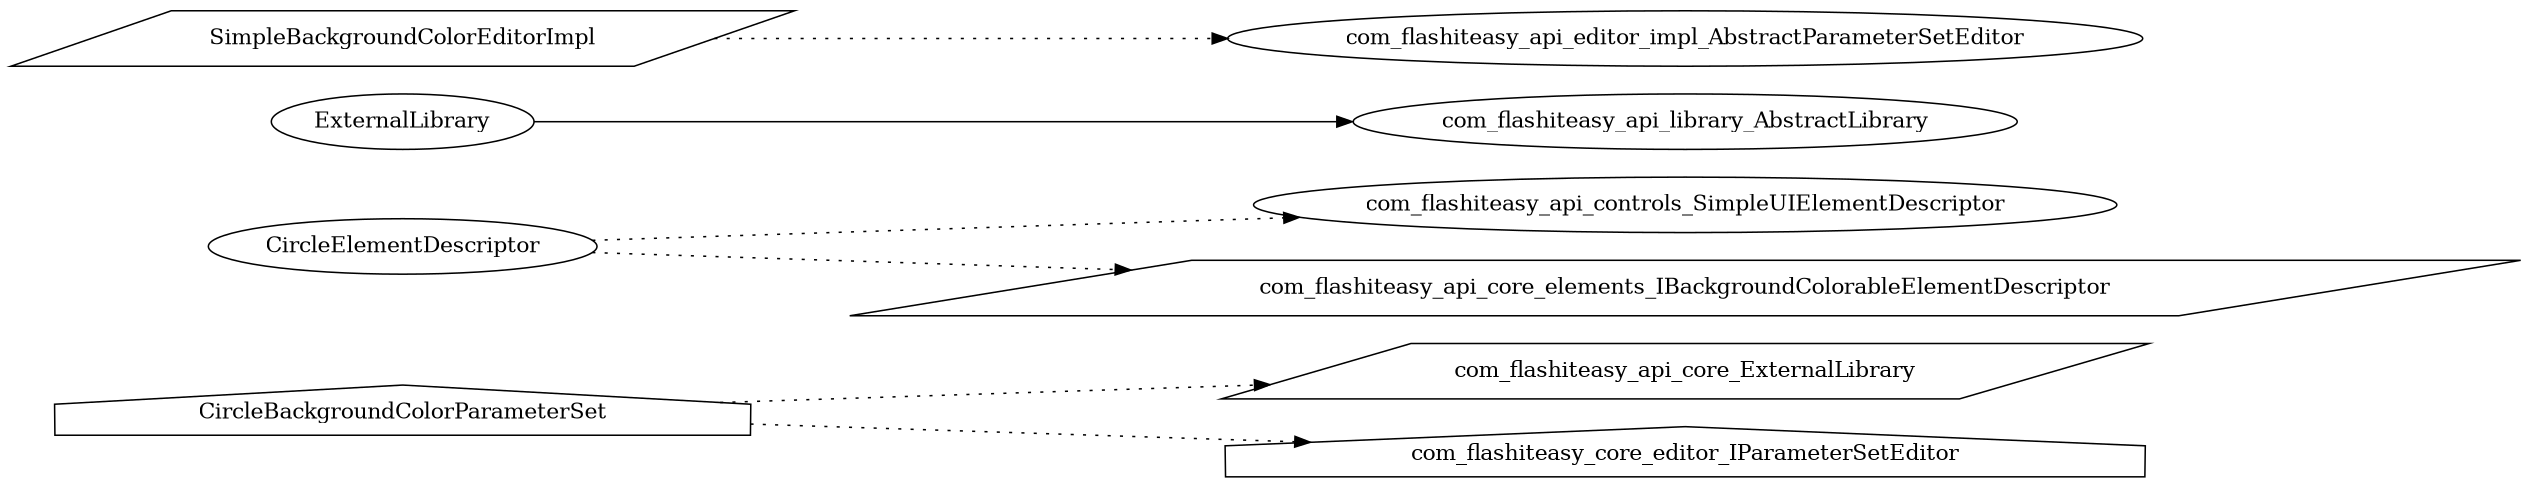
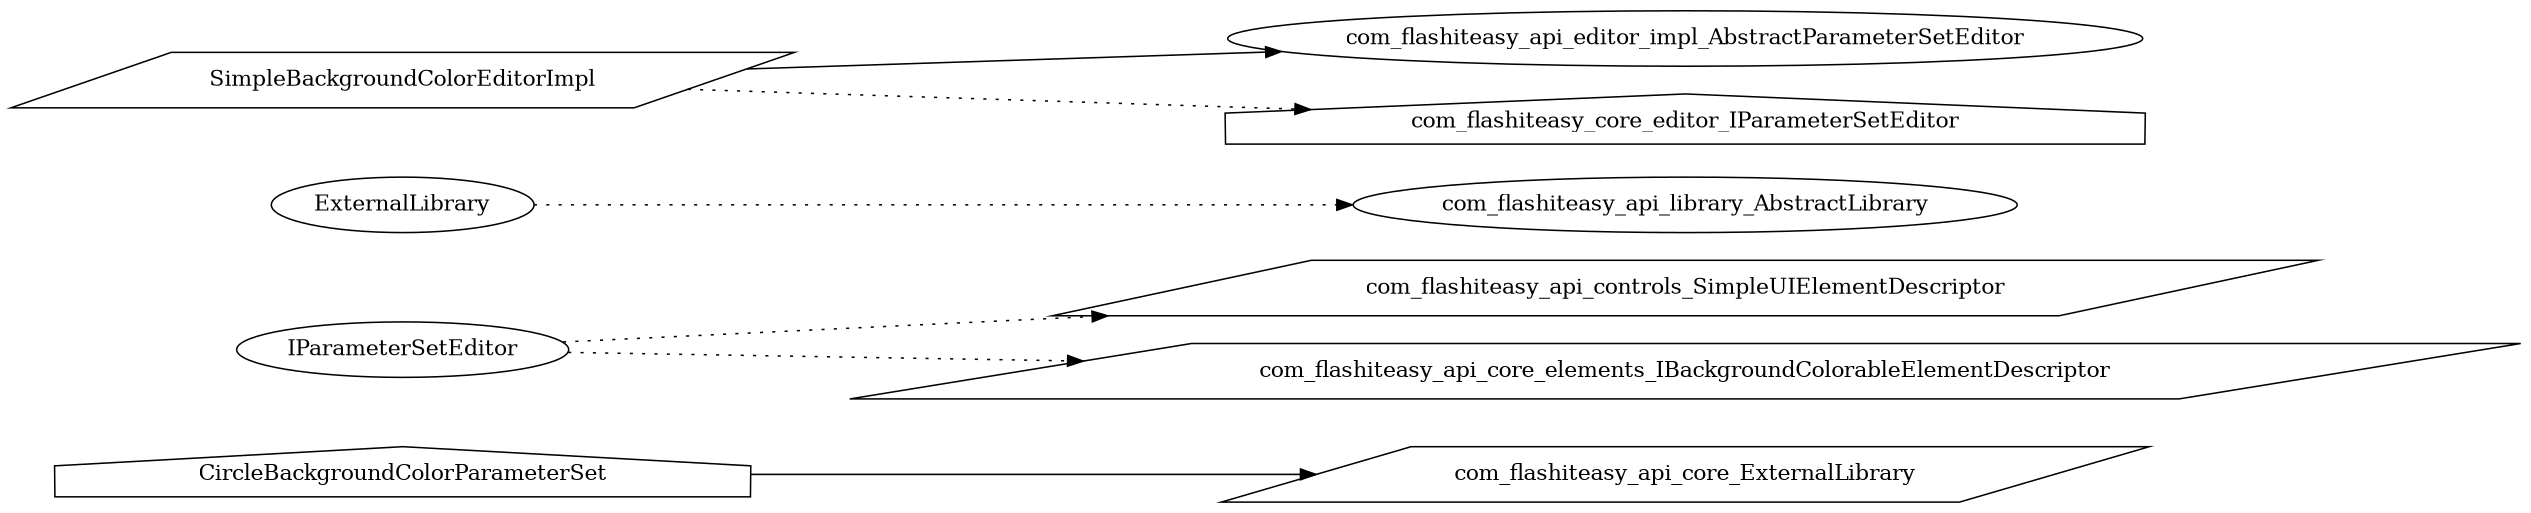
(963, 39) -> (1006, 61)
(935, 122) -> (935, 205)
(1685, 205) -> (1685, 288)
(403, 246) -> (403, 350)
(987, 394) -> (1025, 474)
(1023, 433) -> (991, 99)
